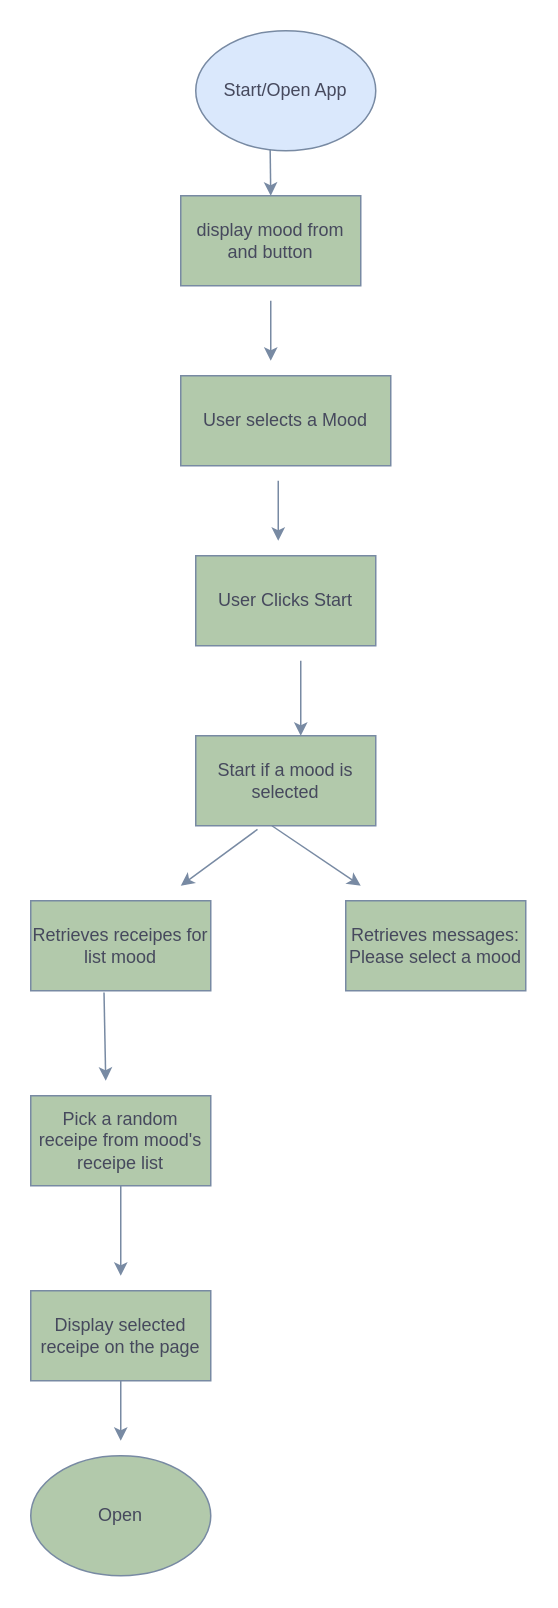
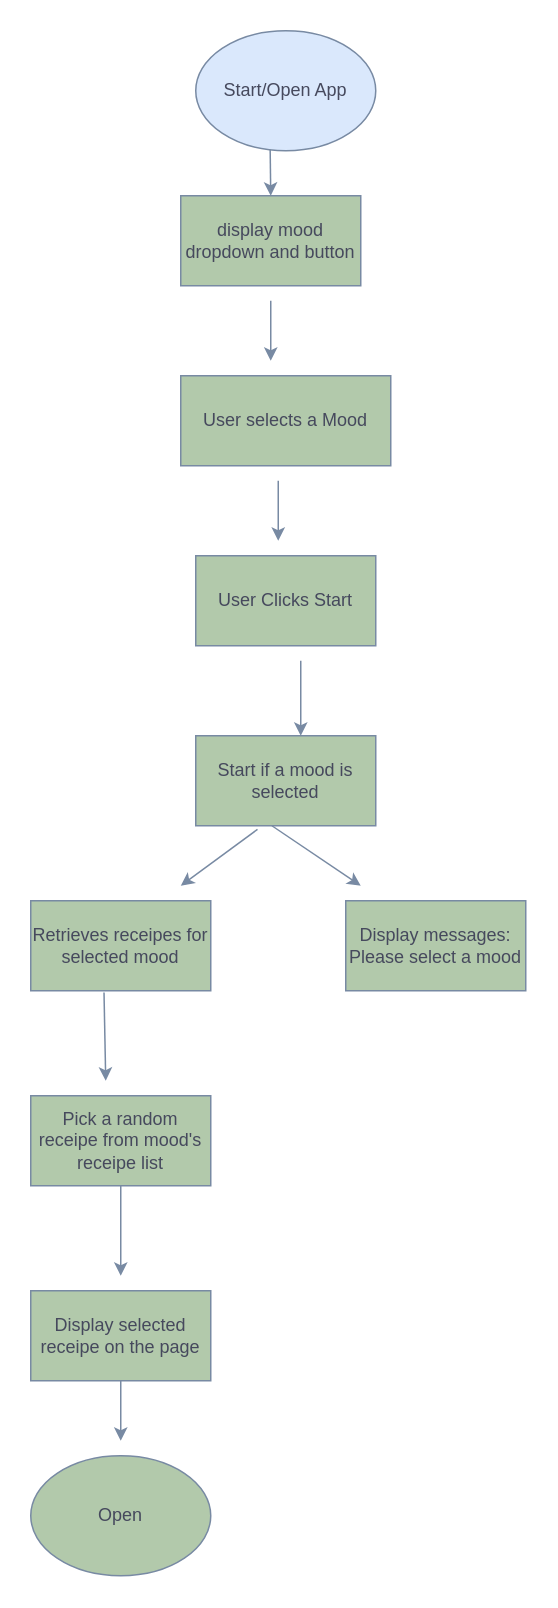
(271, 241) -> (271, 241)
(121, 946) -> (121, 946)
(436, 946) -> (436, 946)
